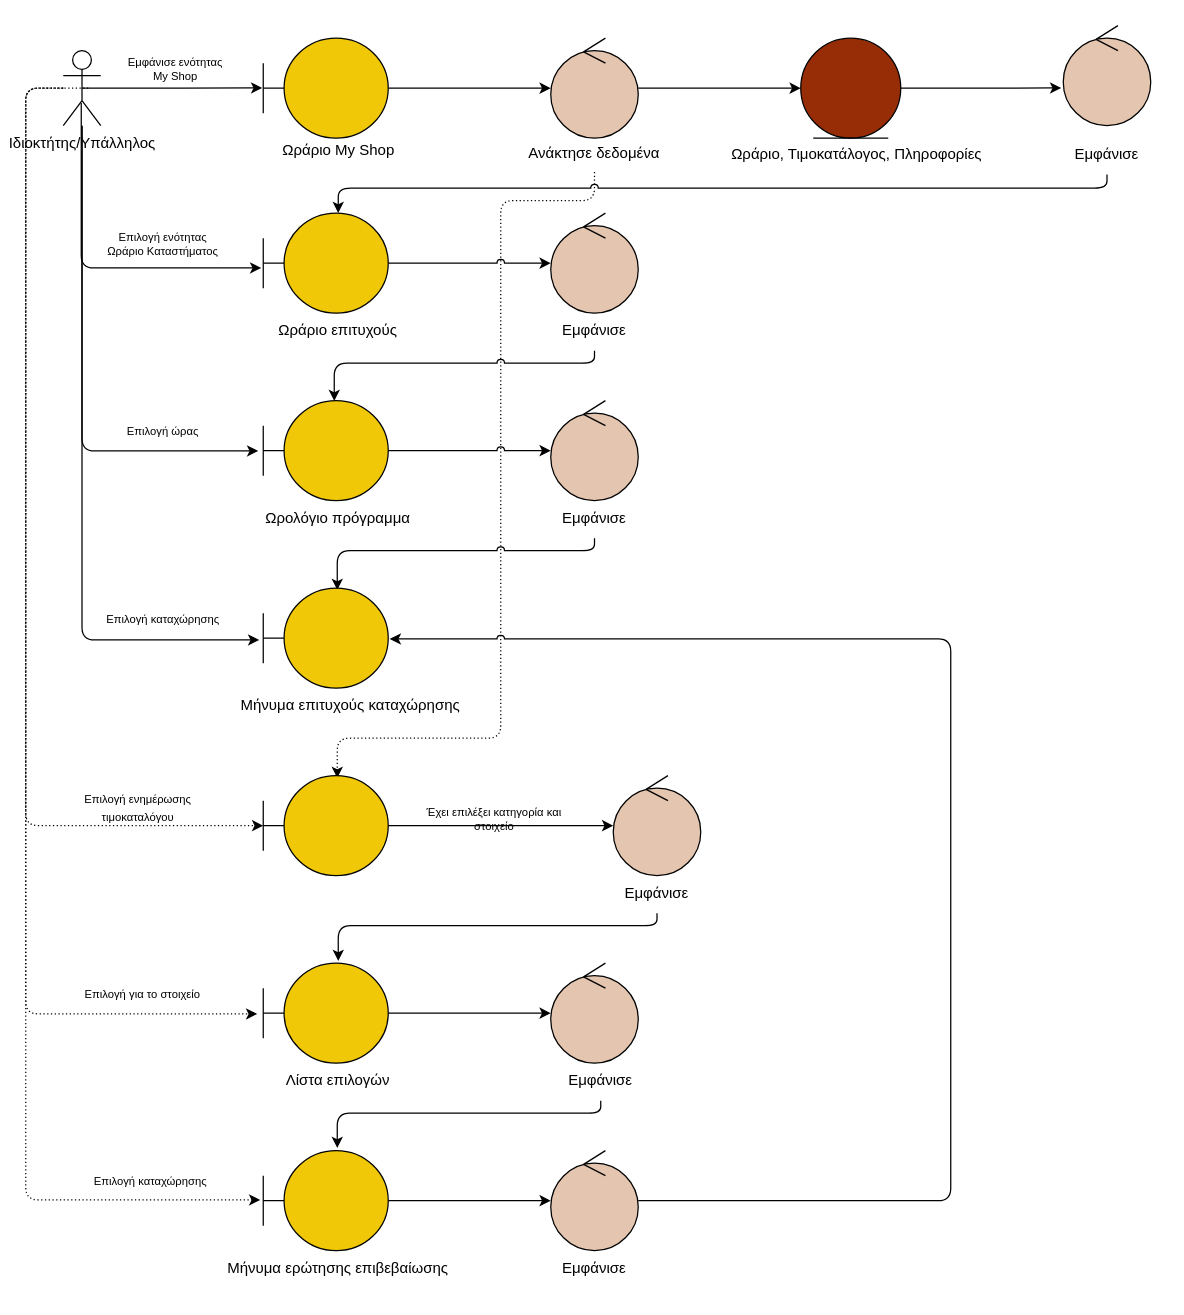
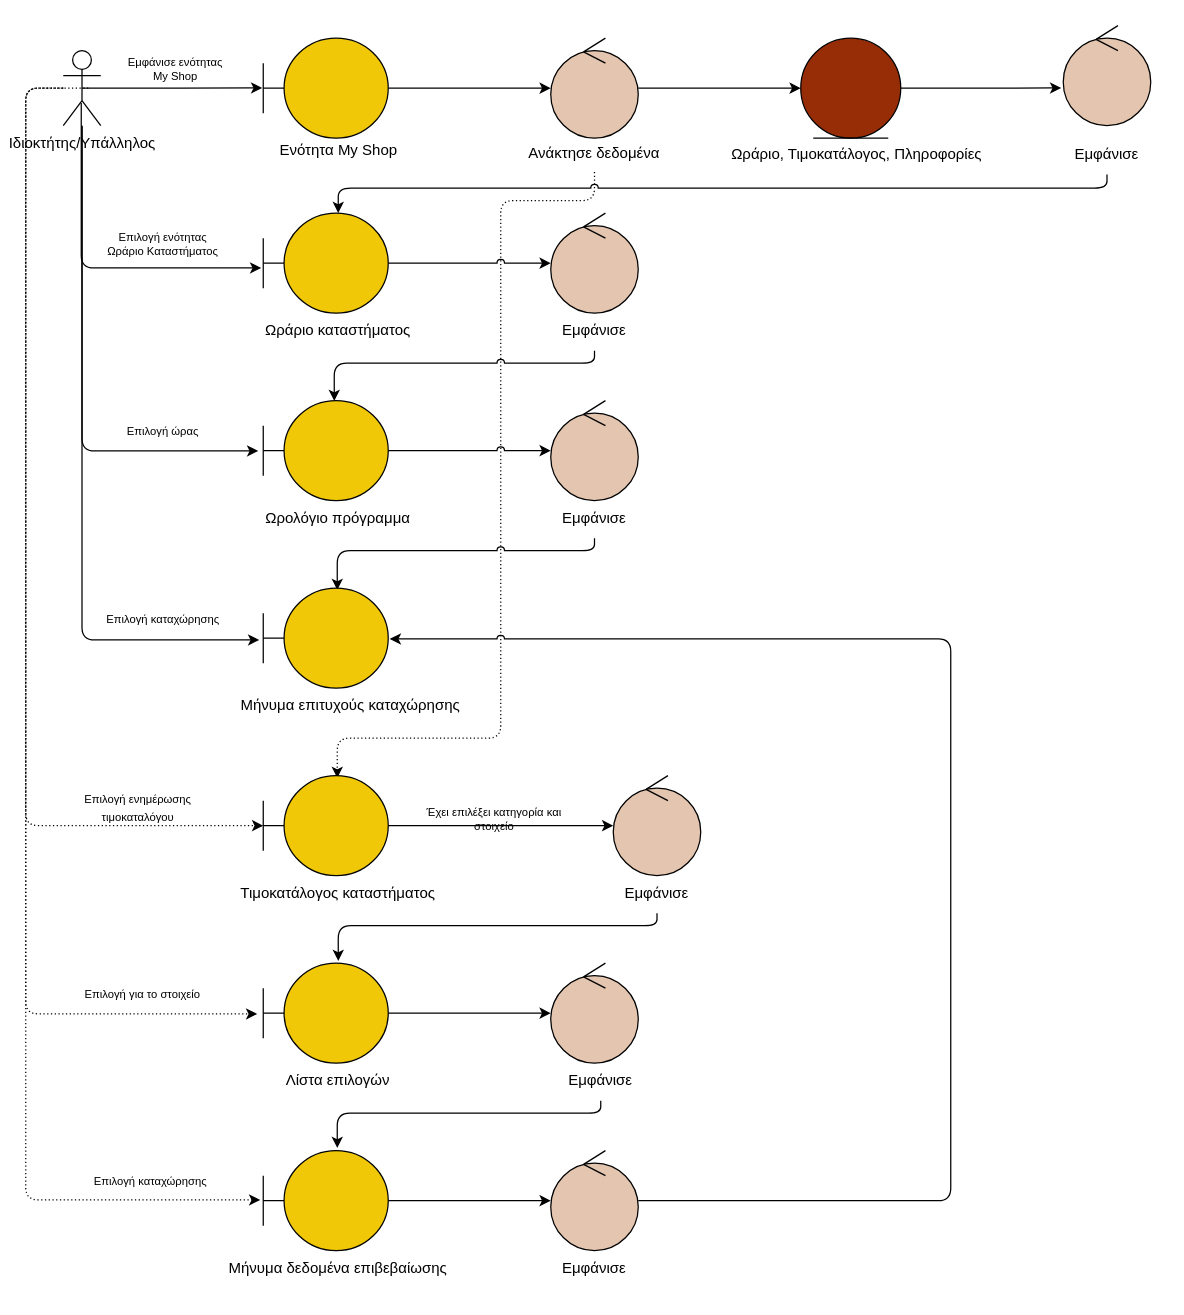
(339, 151) -> (339, 151)
(338, 331) -> (338, 331)
none -> (338, 894)
(338, 1268) -> (338, 1268)
